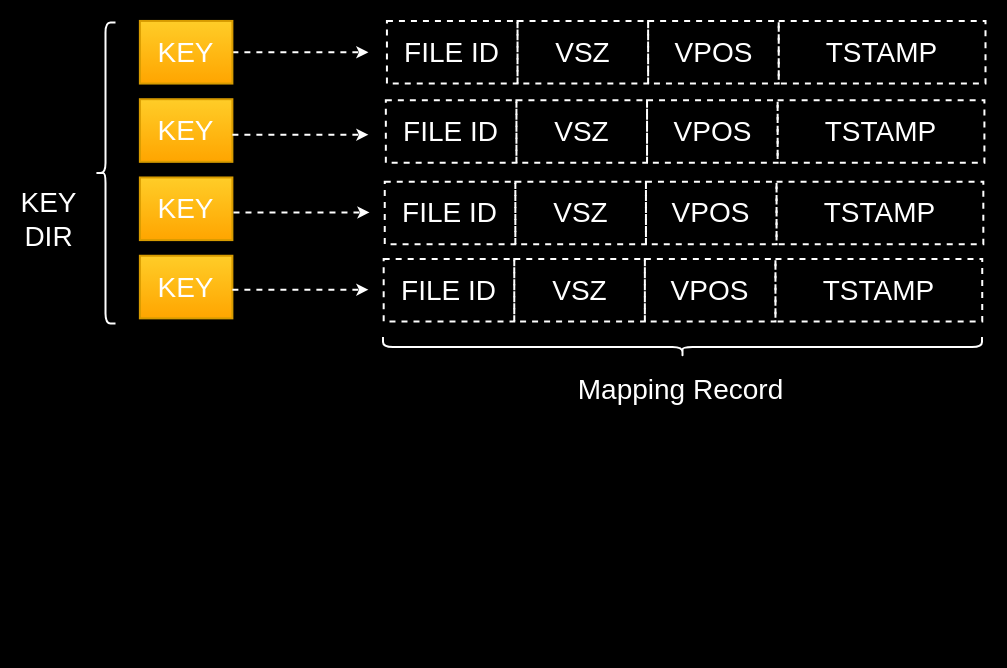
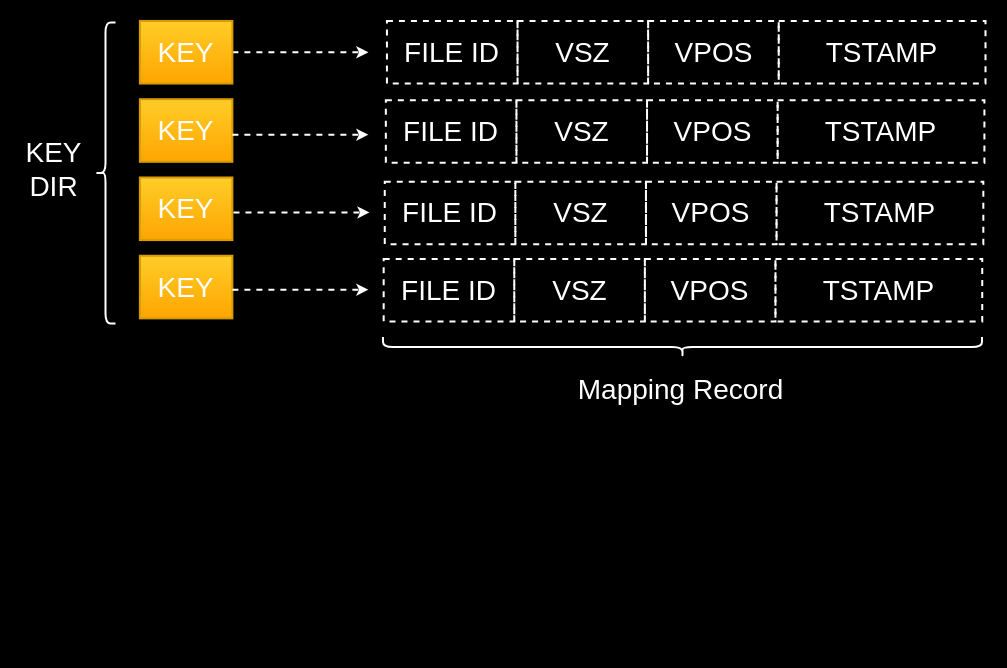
(49, 220) -> (54, 170)
